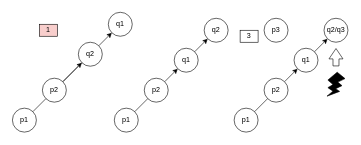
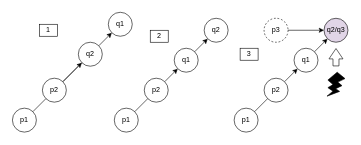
(48, 30) -> (48, 30)
(276, 30) -> (276, 30)
none -> (318, 30)
(336, 30) -> (336, 30)
none -> (159, 36)
(249, 36) -> (249, 54)
